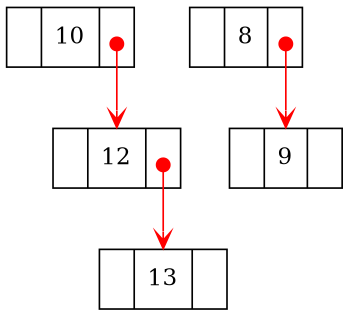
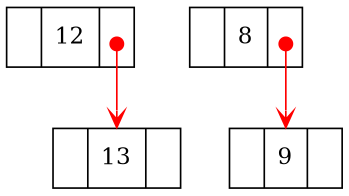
(70, 37) -> none
